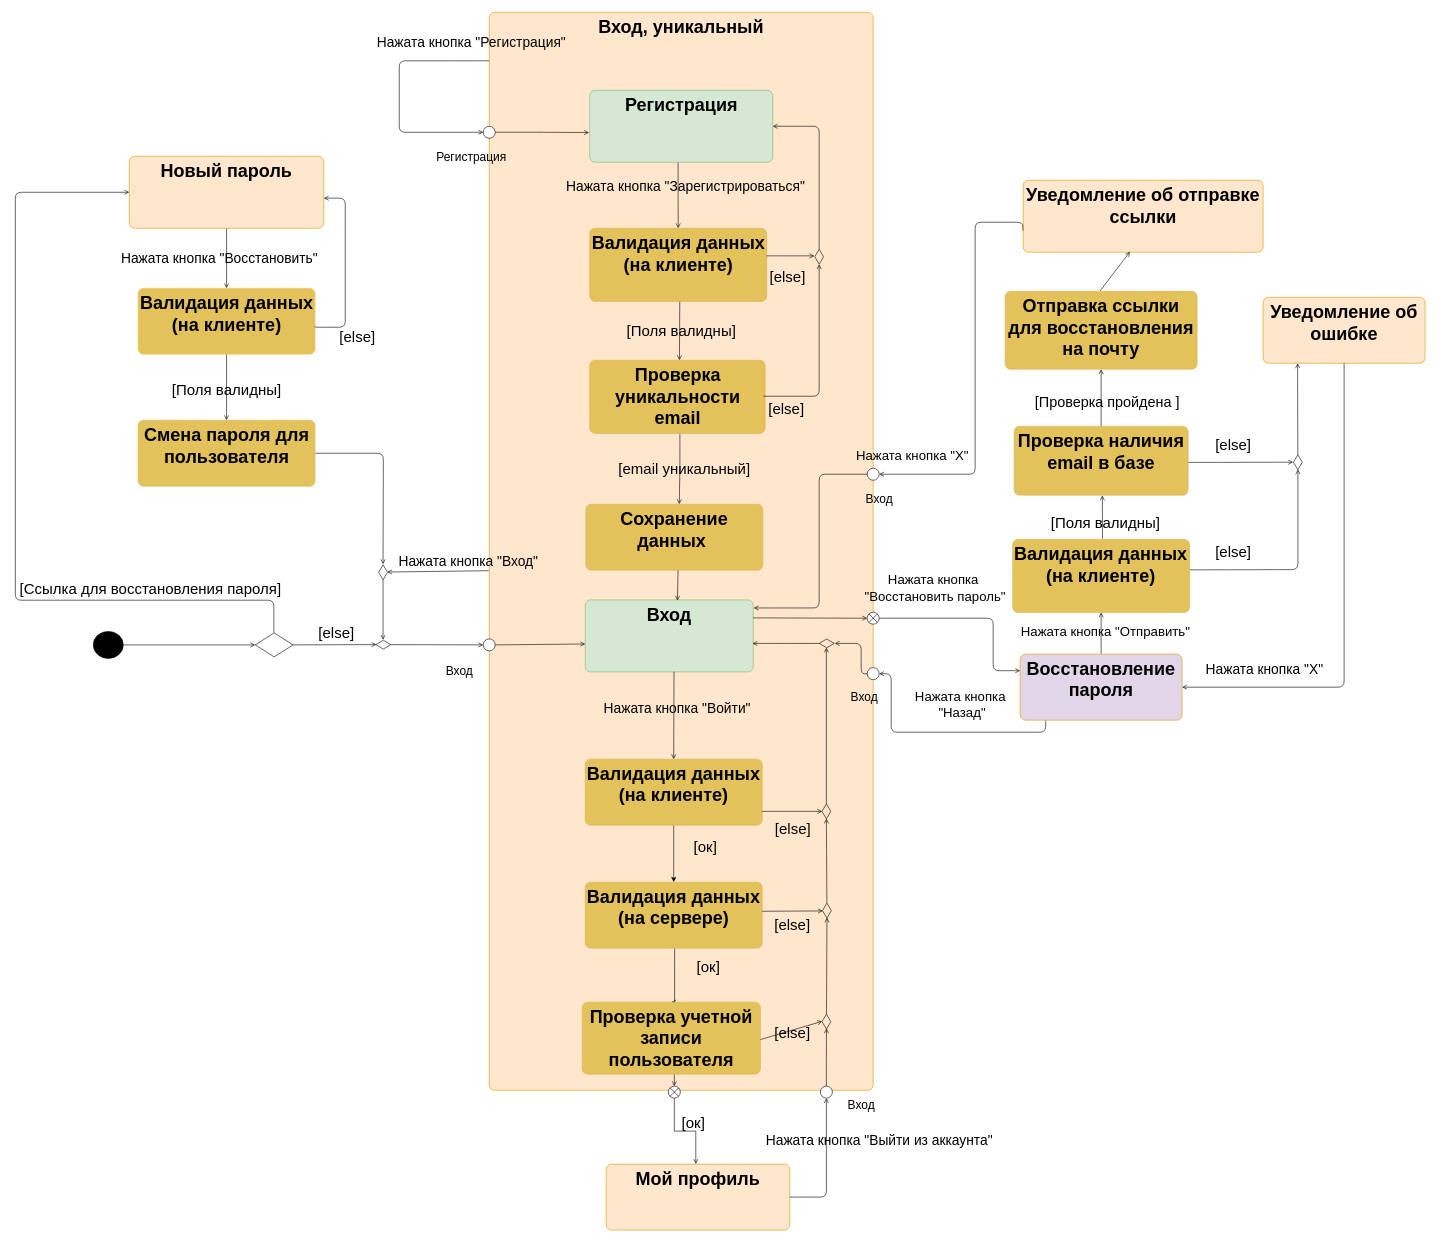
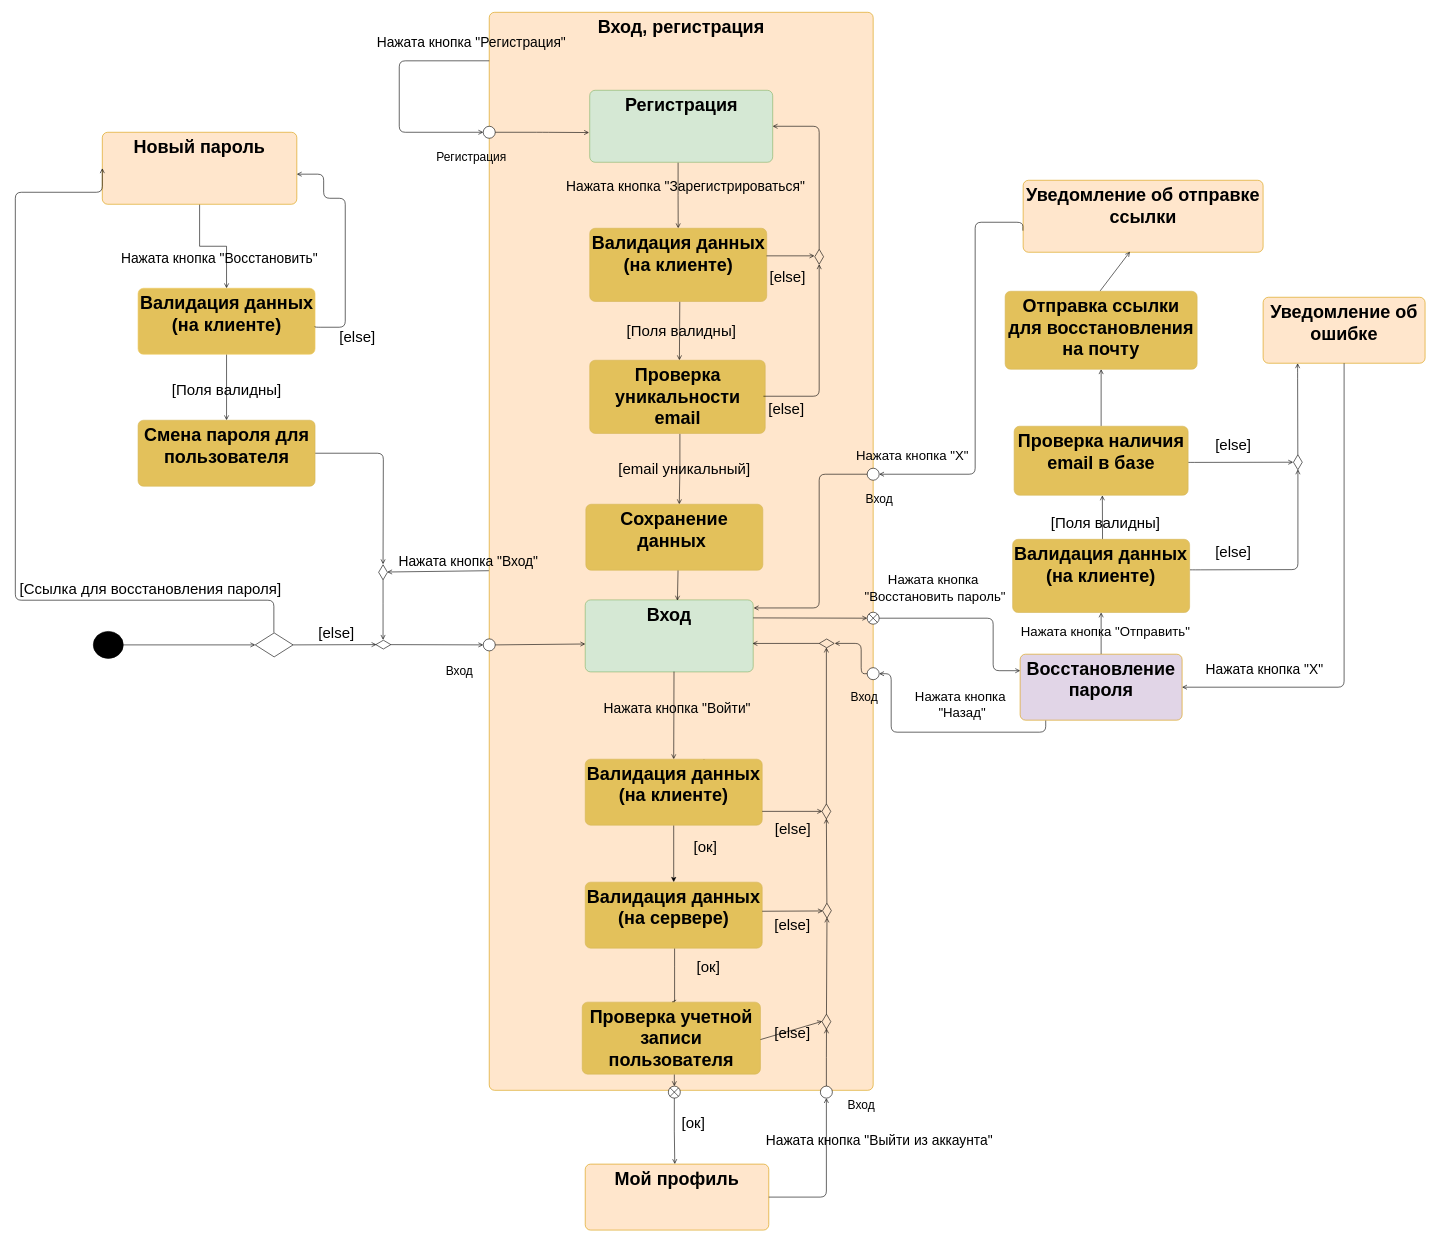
(681, 21) -> (681, 21)
(227, 192) -> (200, 168)
(1107, 402) -> none
(698, 1197) -> (677, 1197)
